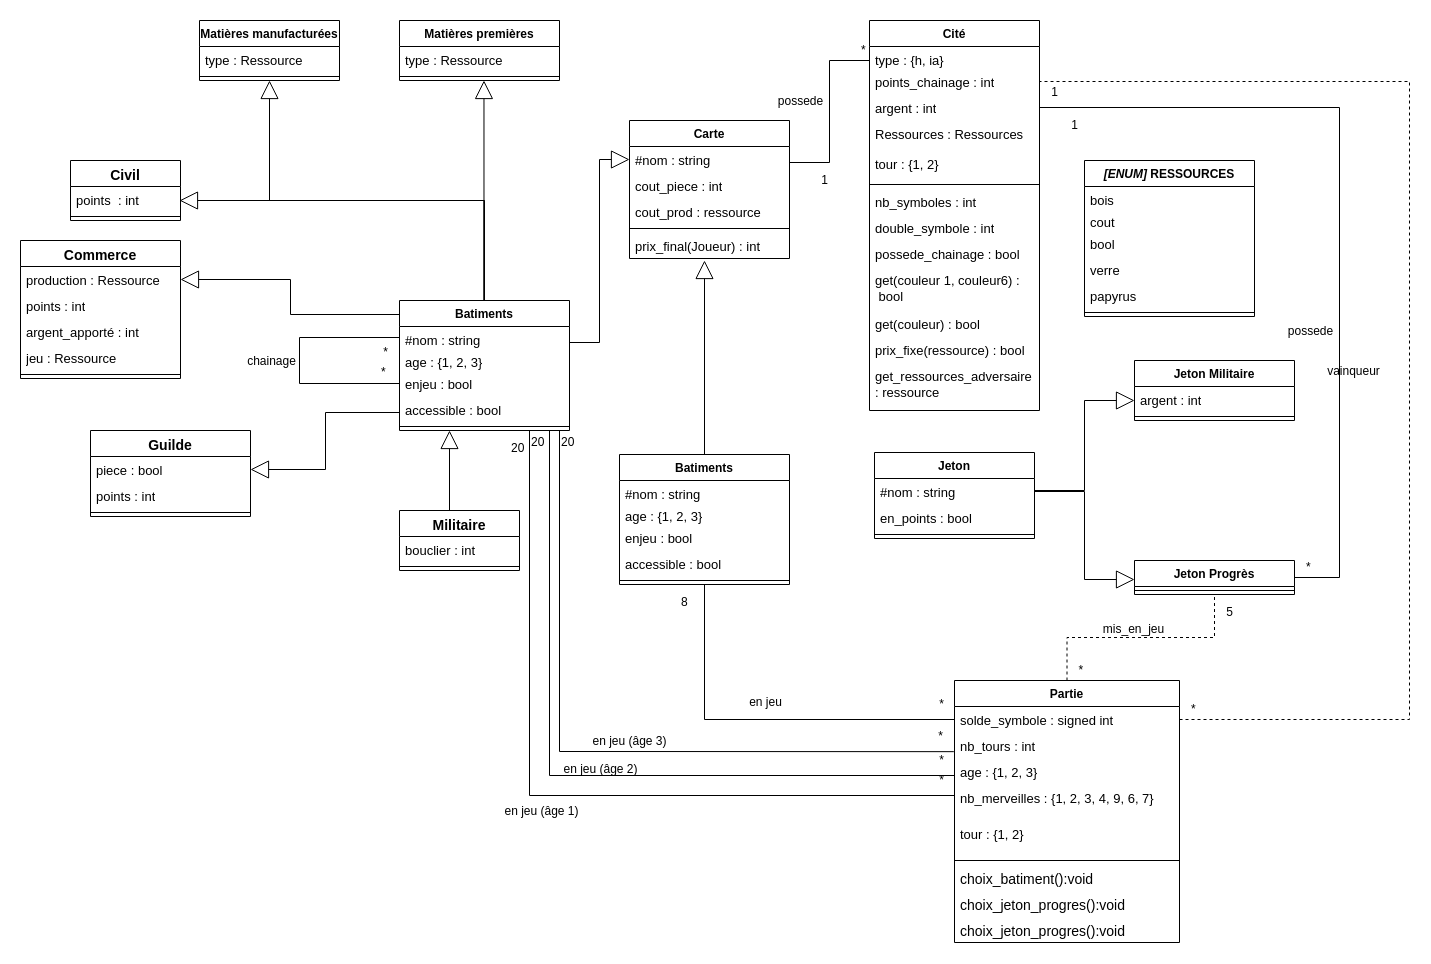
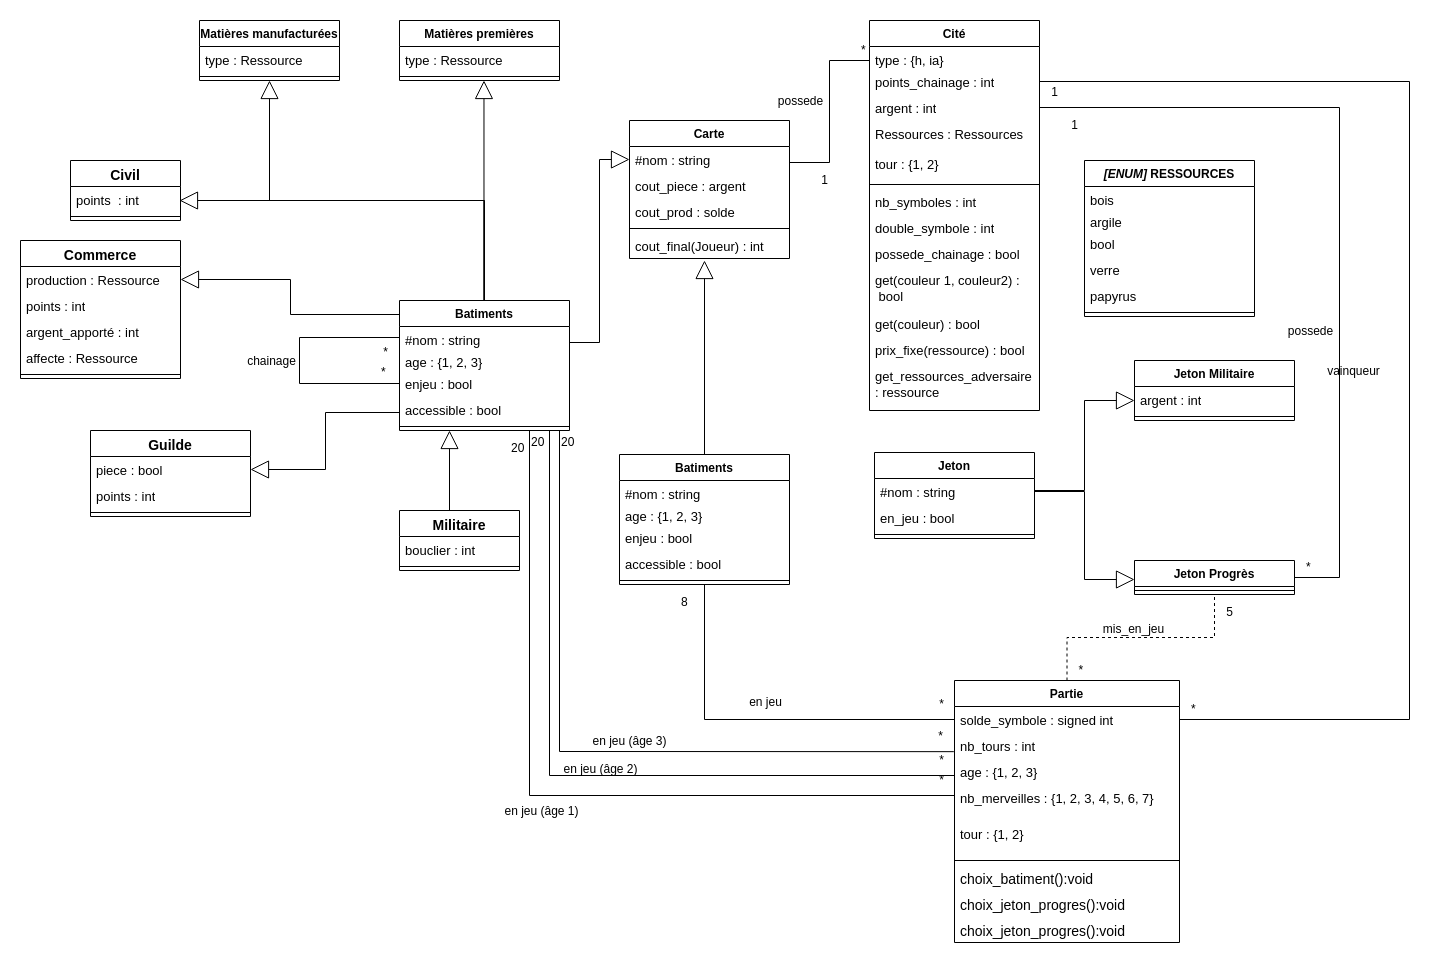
(685, 187) -> (698, 187)
(707, 213) -> (691, 213)
(1105, 223) -> (1109, 223)
(711, 255) -> (711, 255)
(956, 297) -> (956, 297)
(1410, 331) -> (1410, 331)
(76, 359) -> (91, 359)
(930, 519) -> (921, 519)
(1065, 799) -> (1065, 799)
